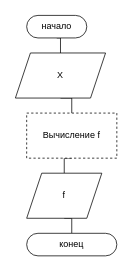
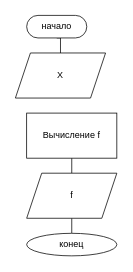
(72, 104) -> none
(72, 135) -> (72, 135)
(64, 195) -> (72, 195)
(72, 244) -> (72, 244)
